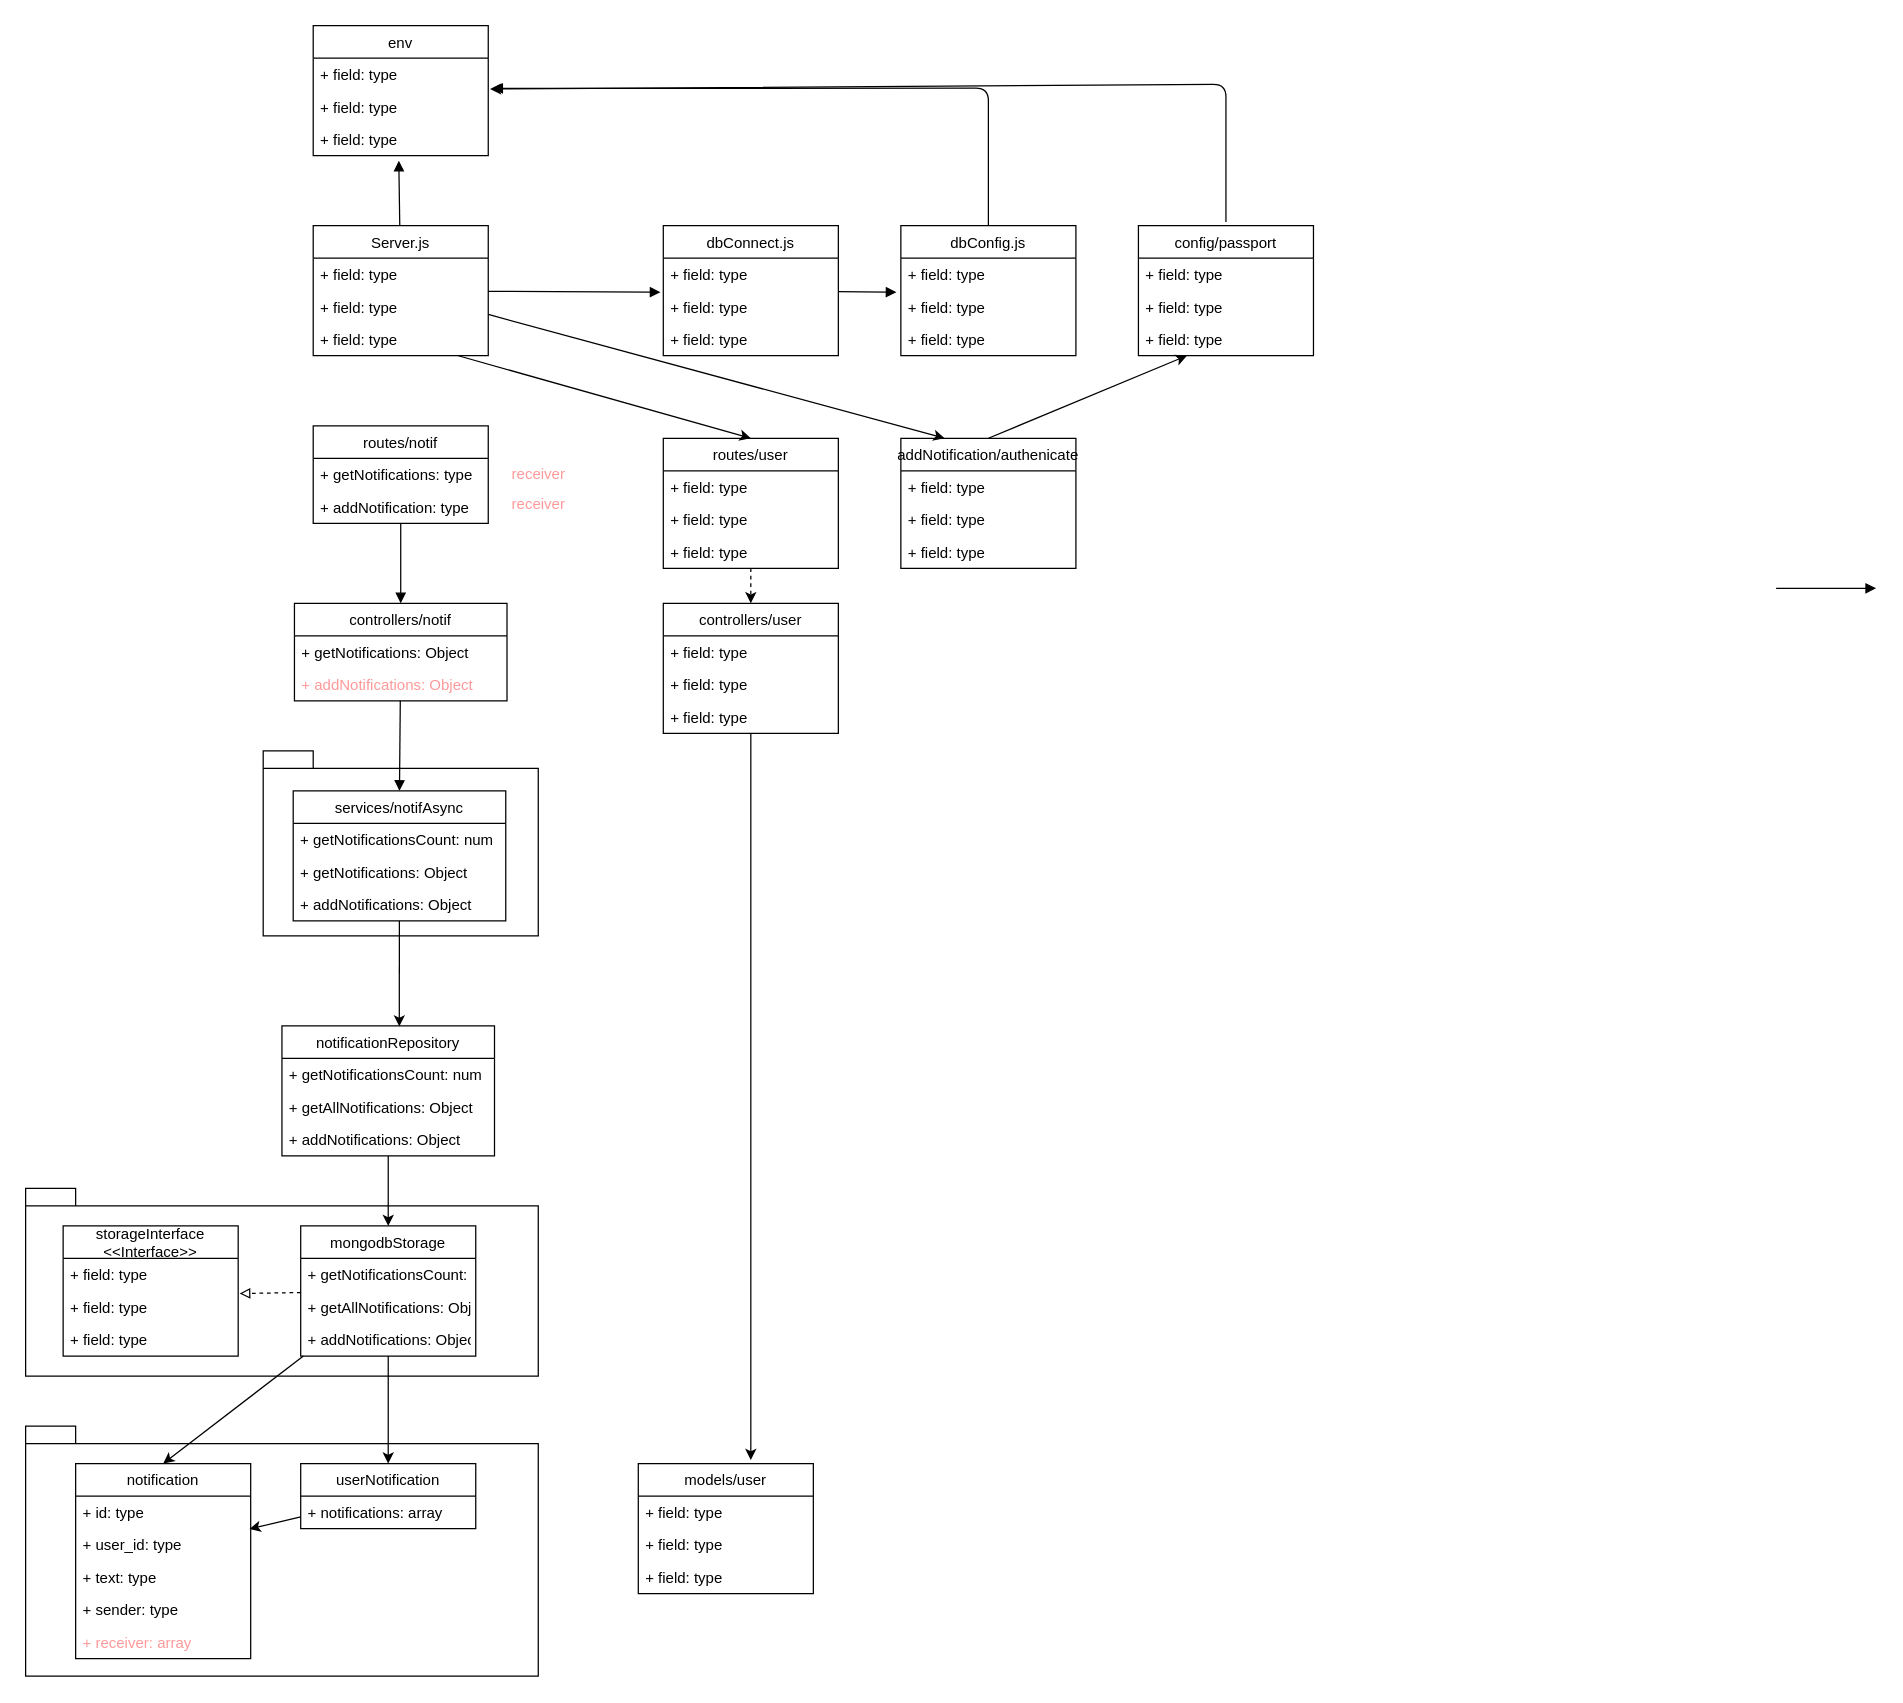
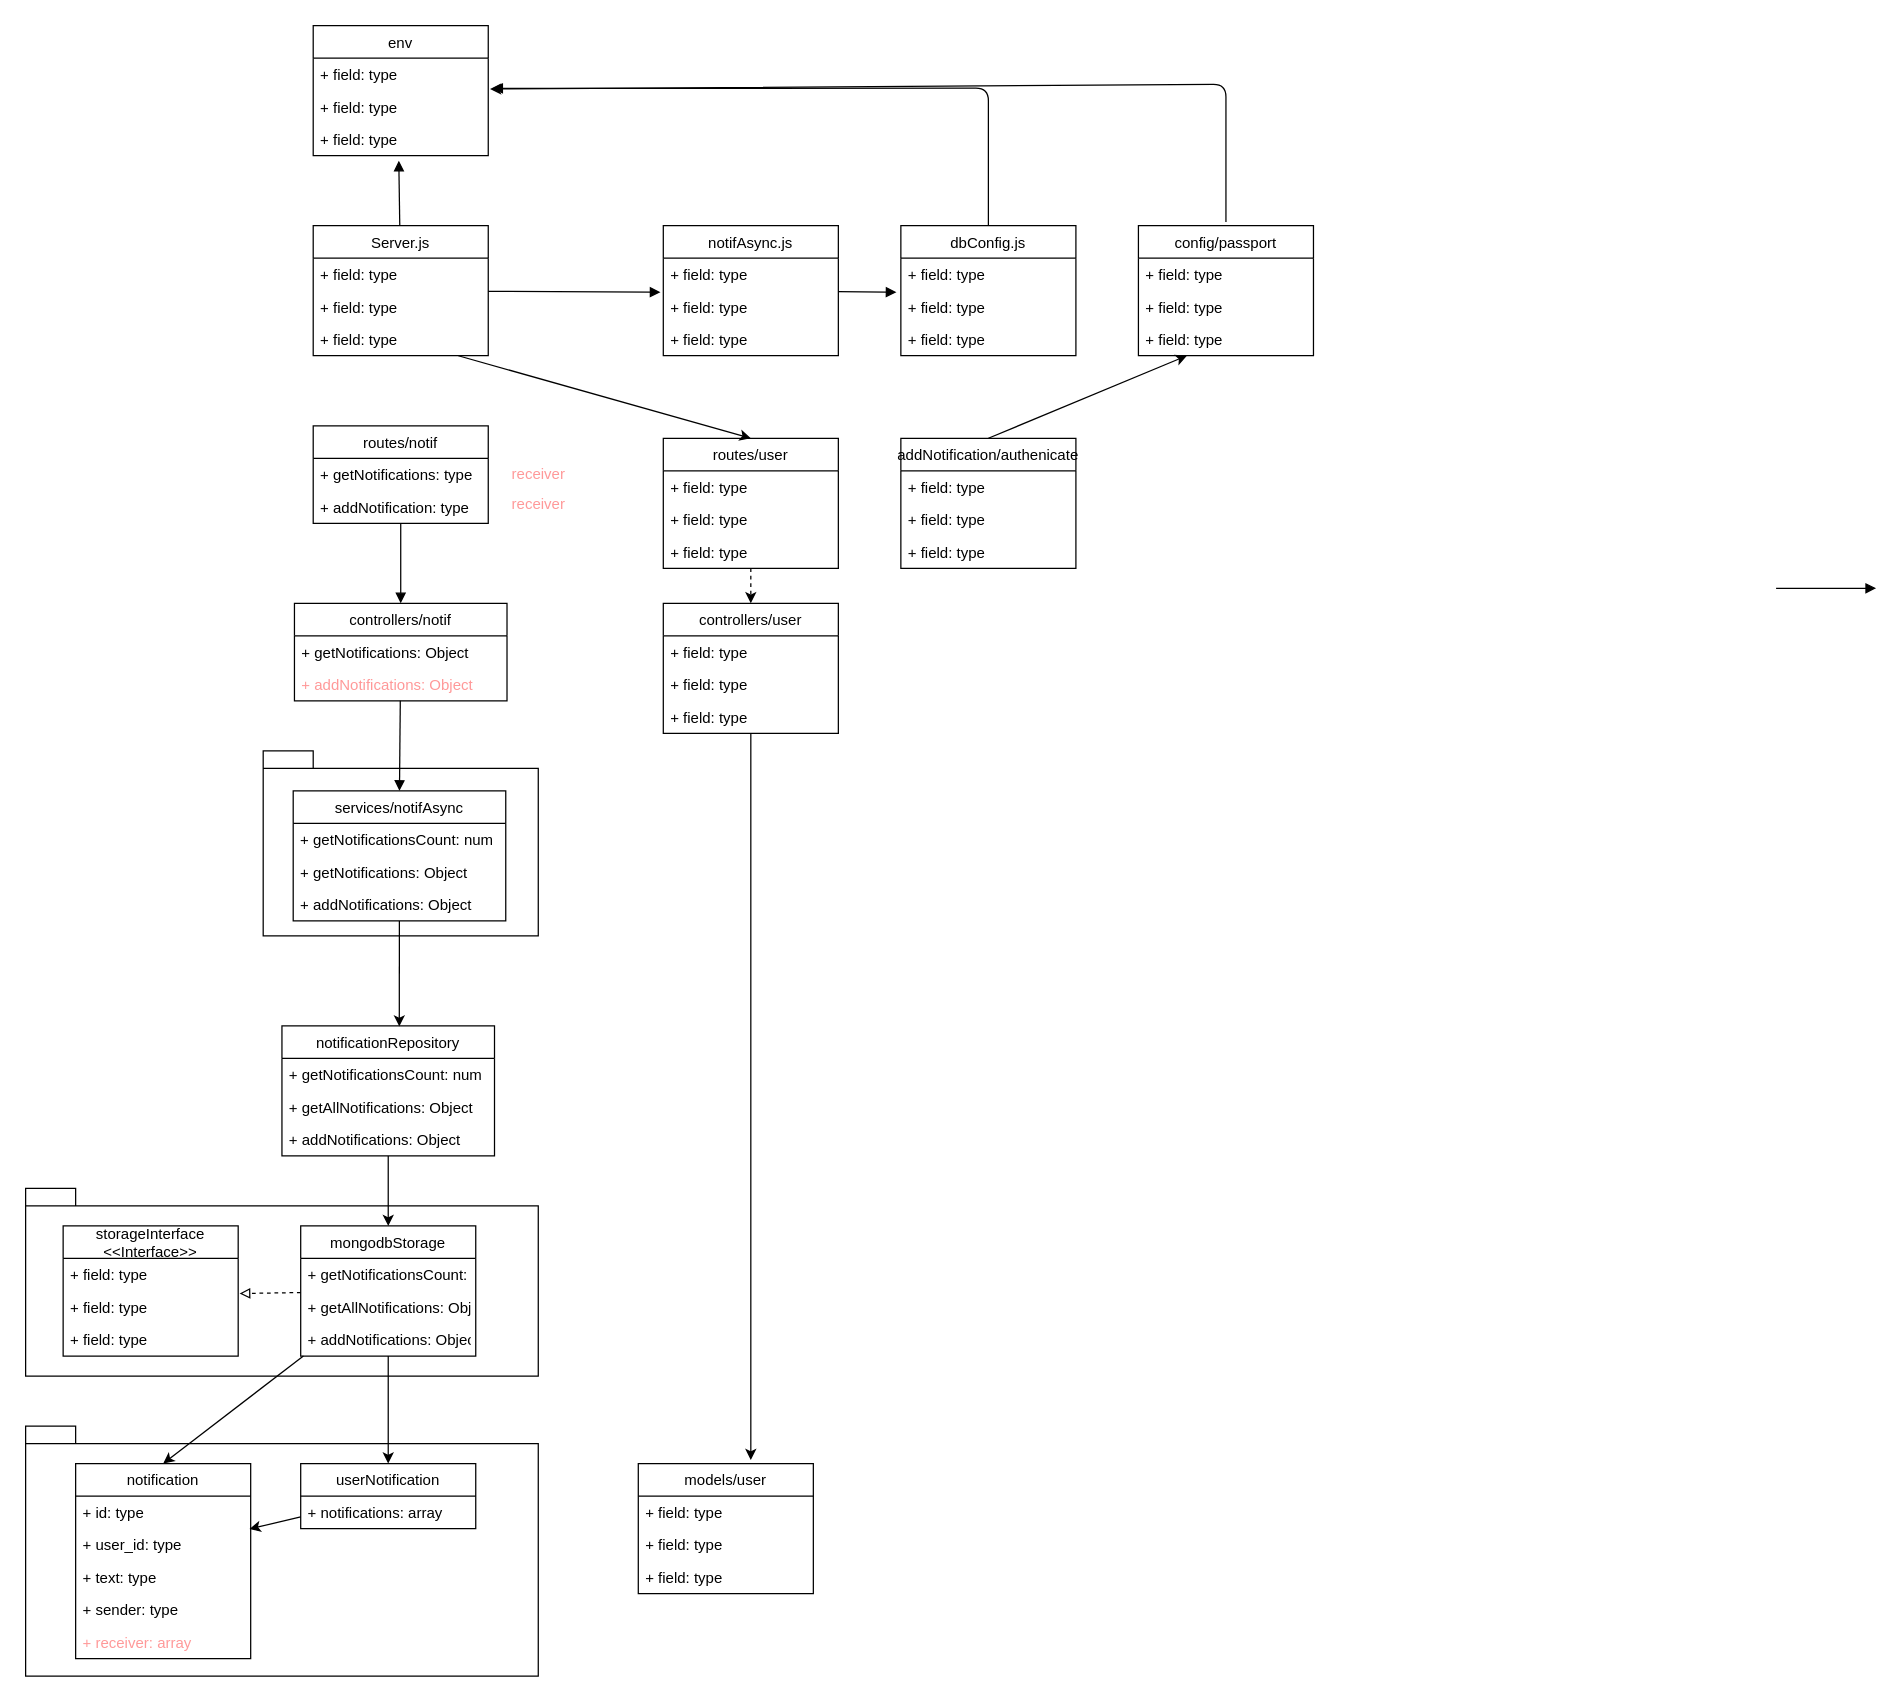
(750, 243) -> (750, 243)
(712, 375) -> none
